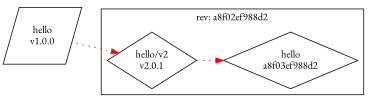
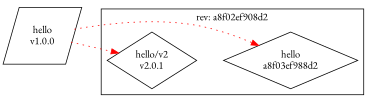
(232, 18) -> (232, 18)
(206, 60) -> (164, 22)
